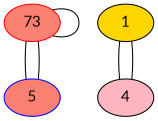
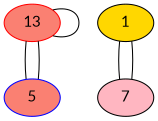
(32, 23) -> (32, 23)
(126, 98) -> (126, 98)
